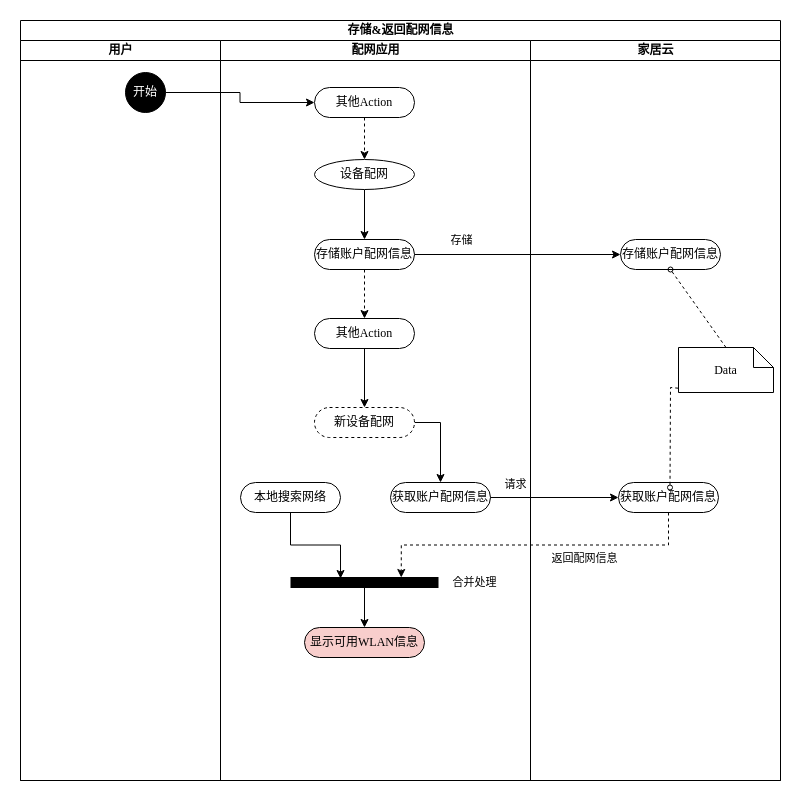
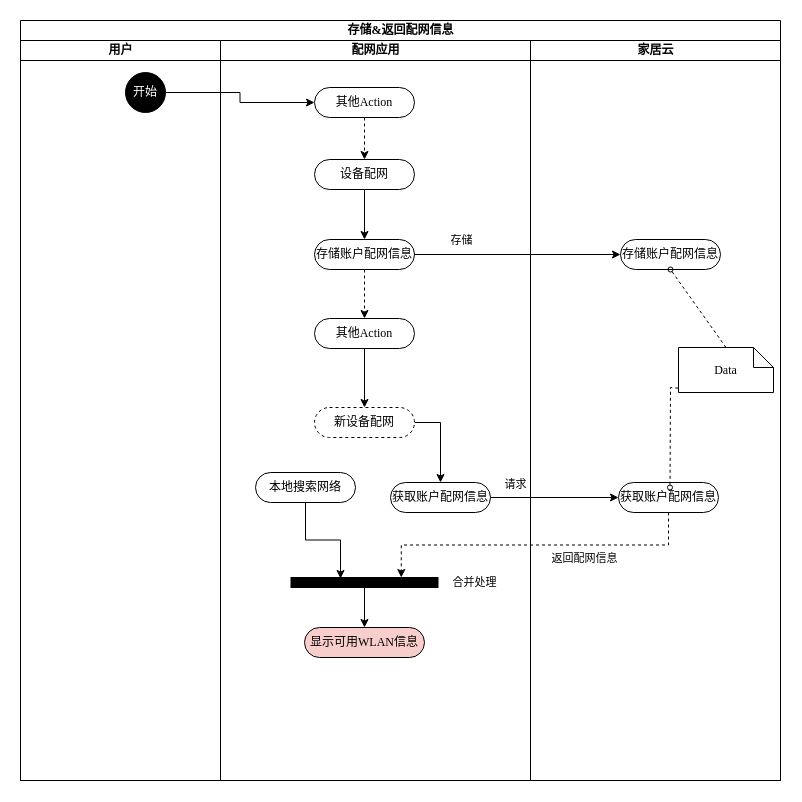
(365, 175) -> (365, 175)
(291, 498) -> (306, 488)
